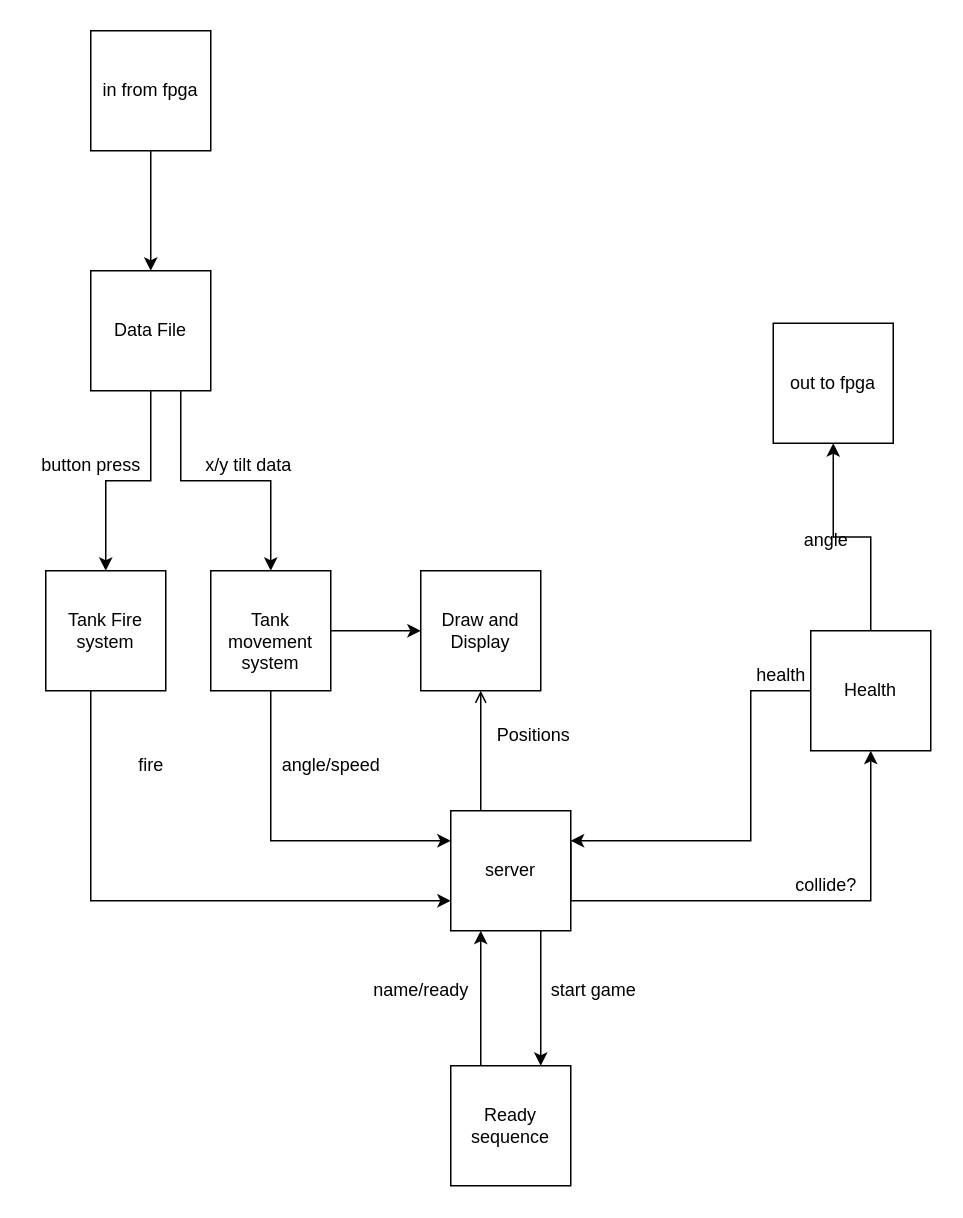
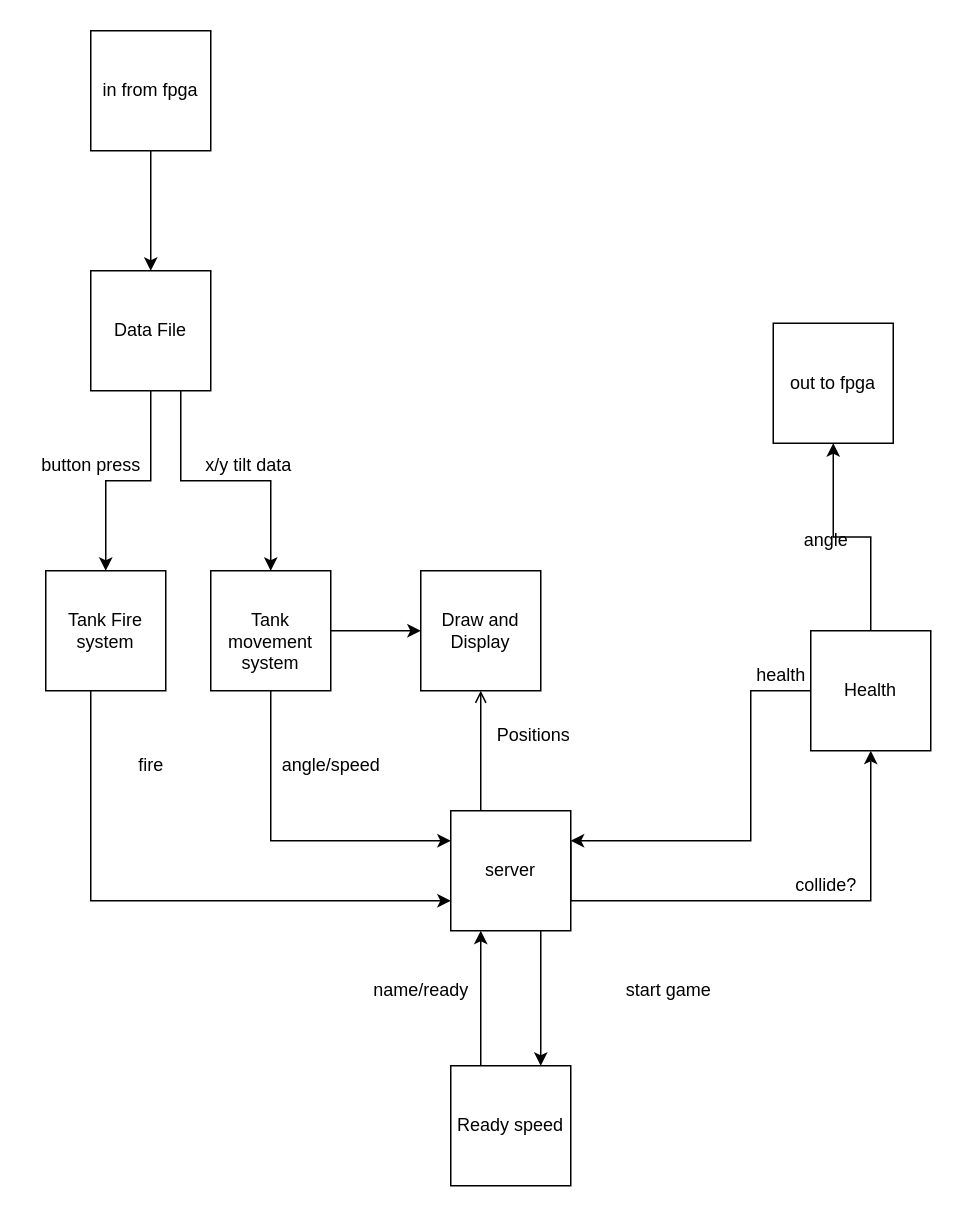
(593, 991) -> (668, 991)
(511, 1126) -> (511, 1126)
